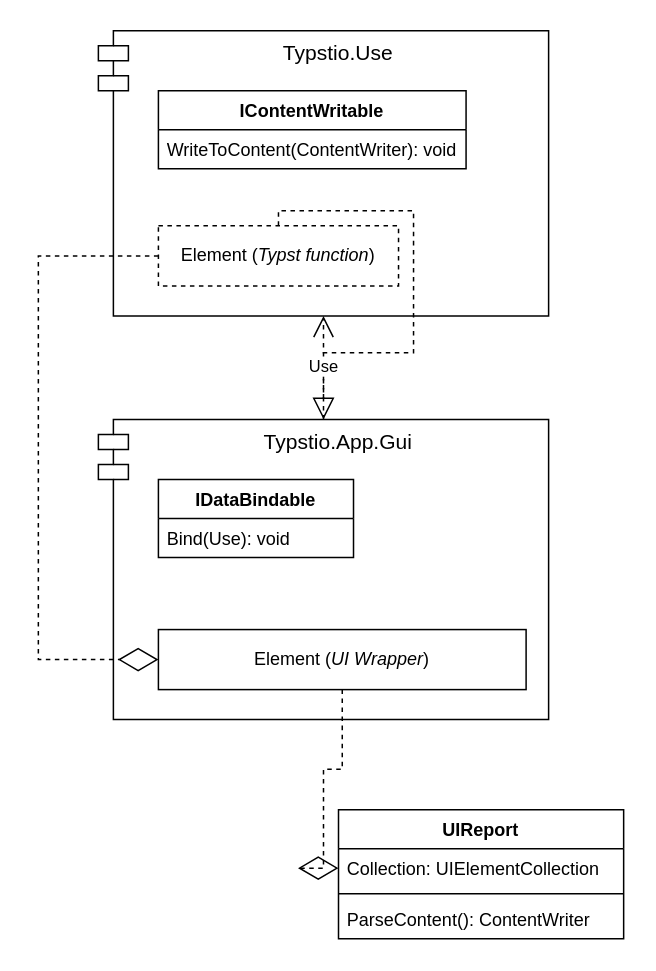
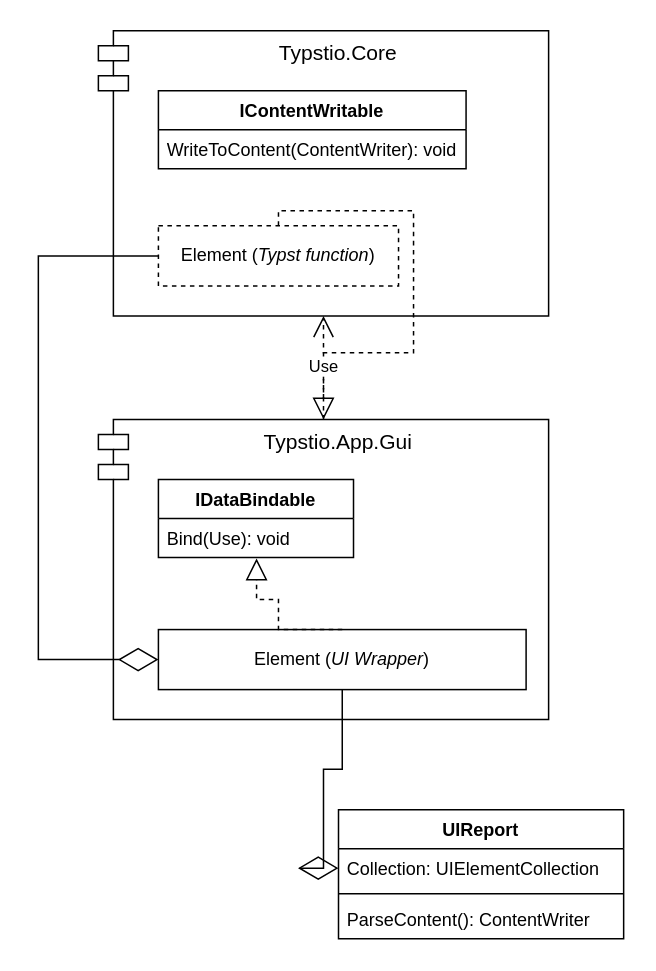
(338, 52) -> (338, 52)
(38, 439) -> (38, 439)
none -> (274, 599)
(323, 780) -> (323, 780)
